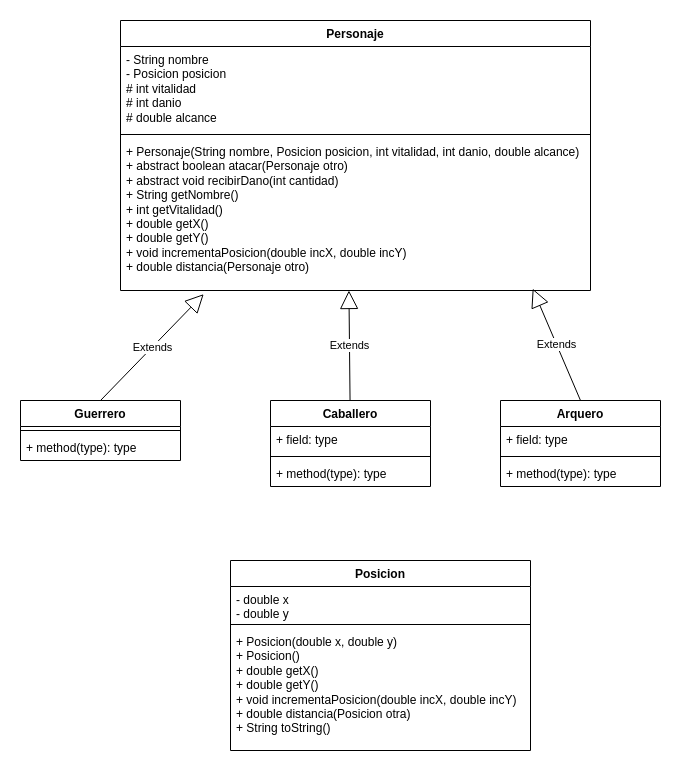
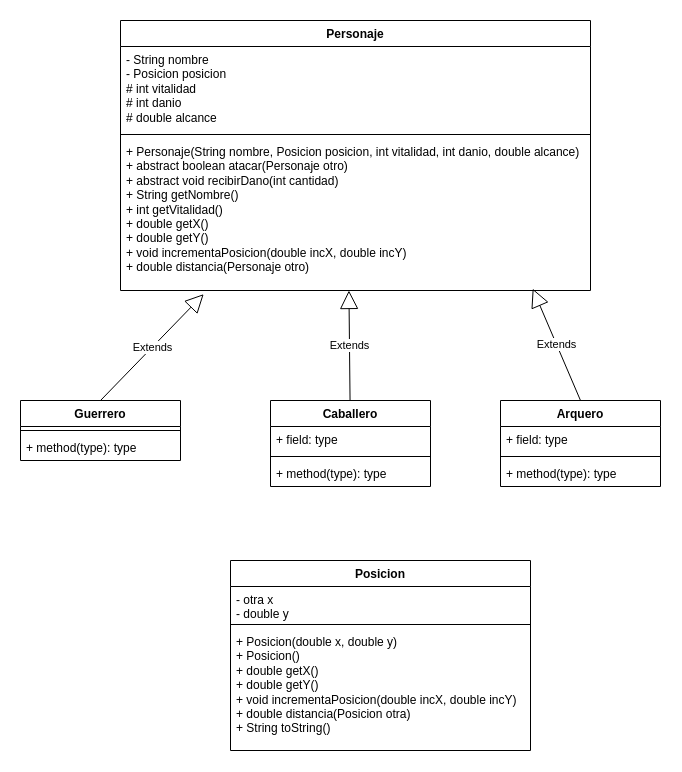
(265, 608) -> (265, 608)
